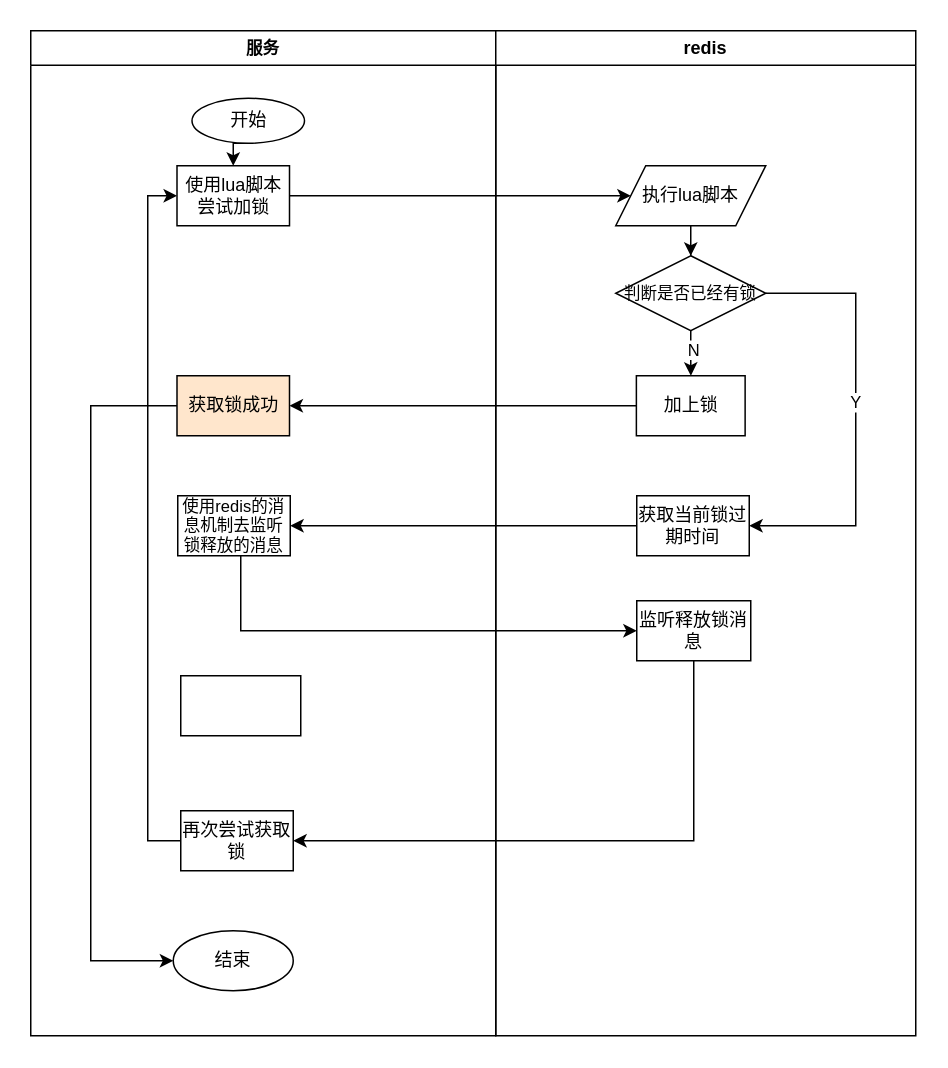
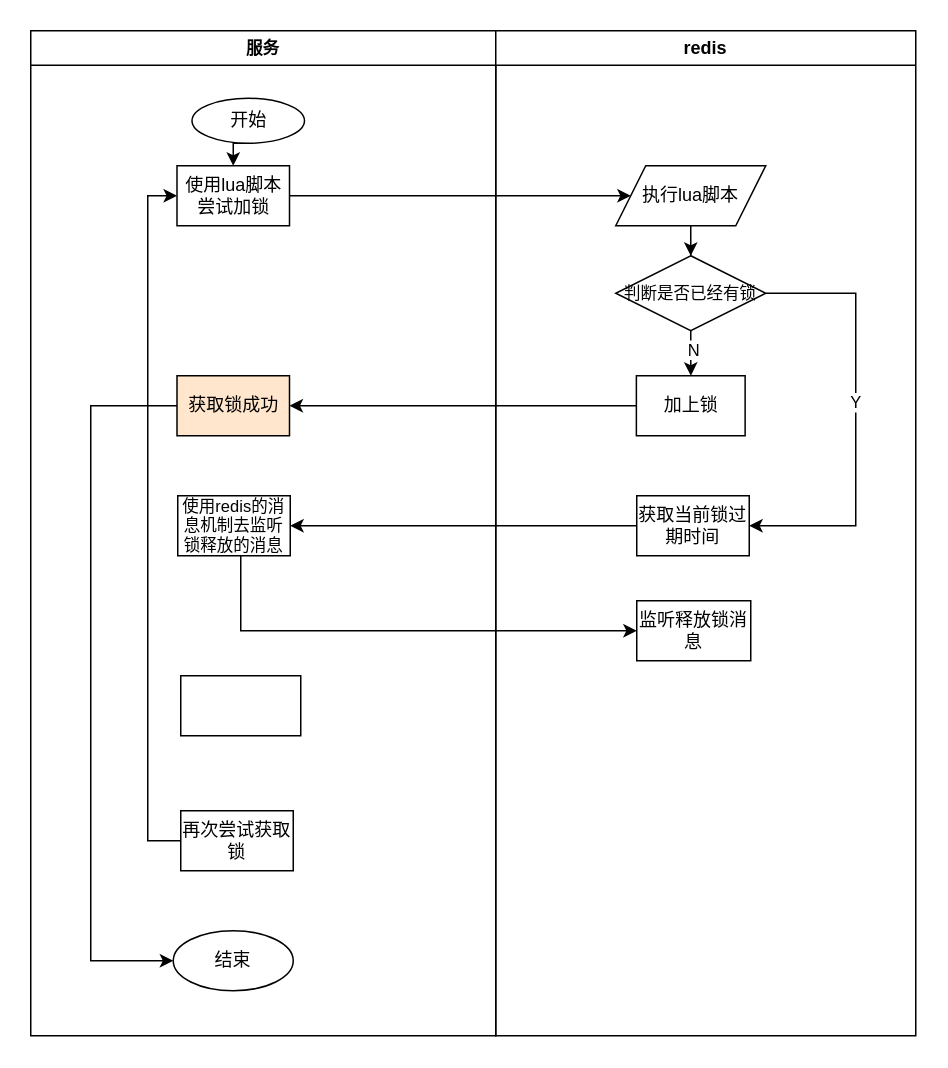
(588, 841) -> none
